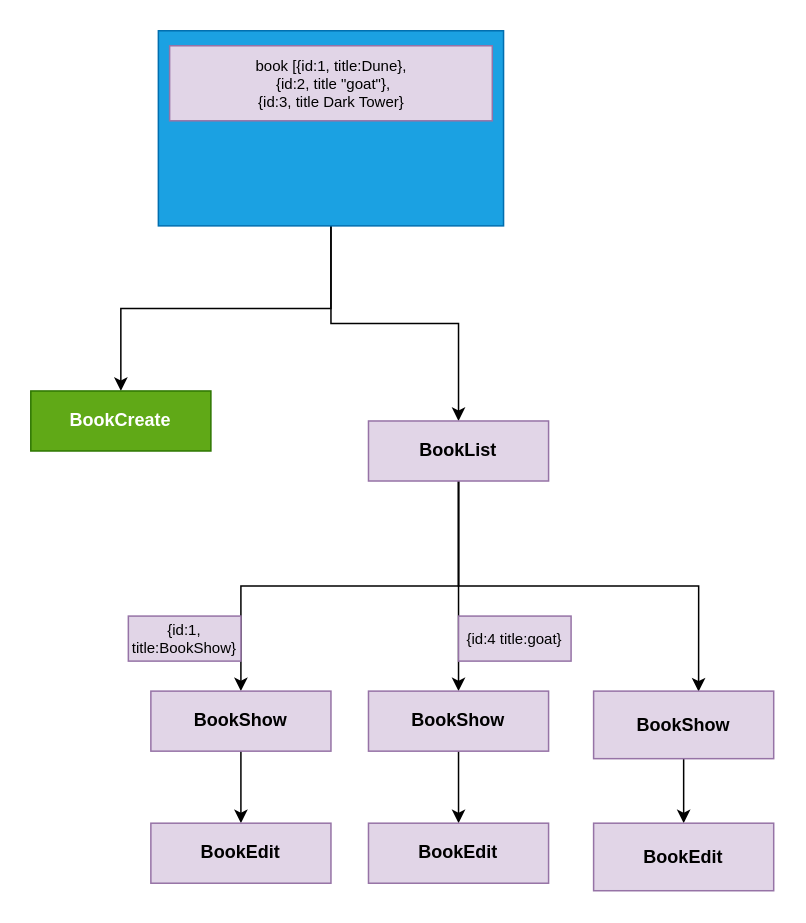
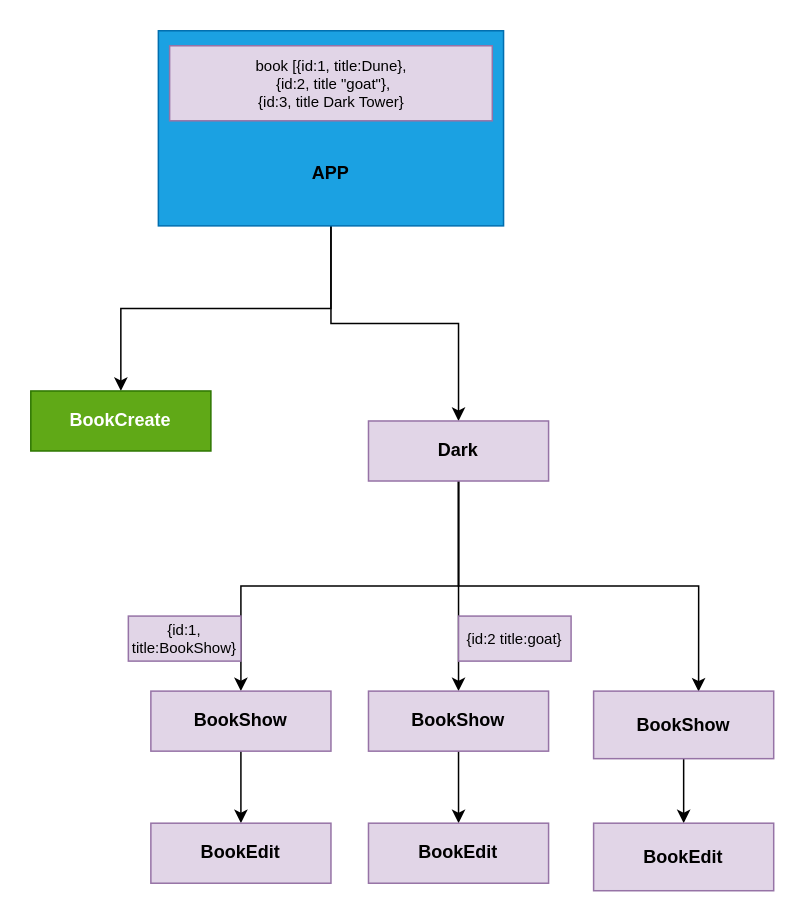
none -> (331, 173)
(458, 451) -> (458, 451)
(515, 638) -> (515, 638)
